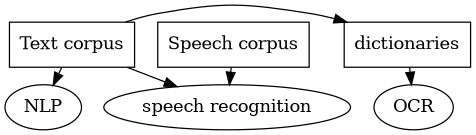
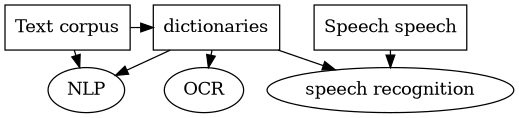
(233, 45) -> (390, 28)
none -> (149, 60)
(146, 75) -> (301, 58)
